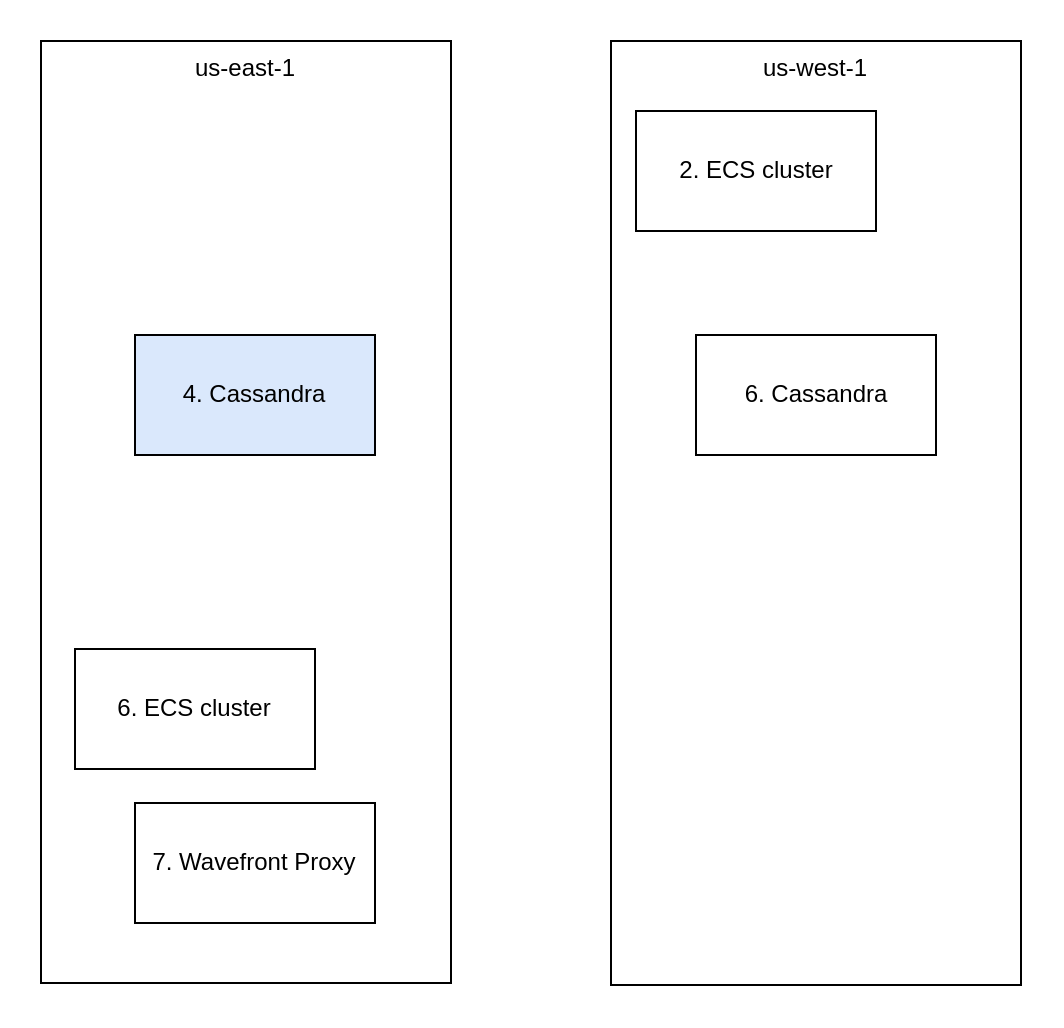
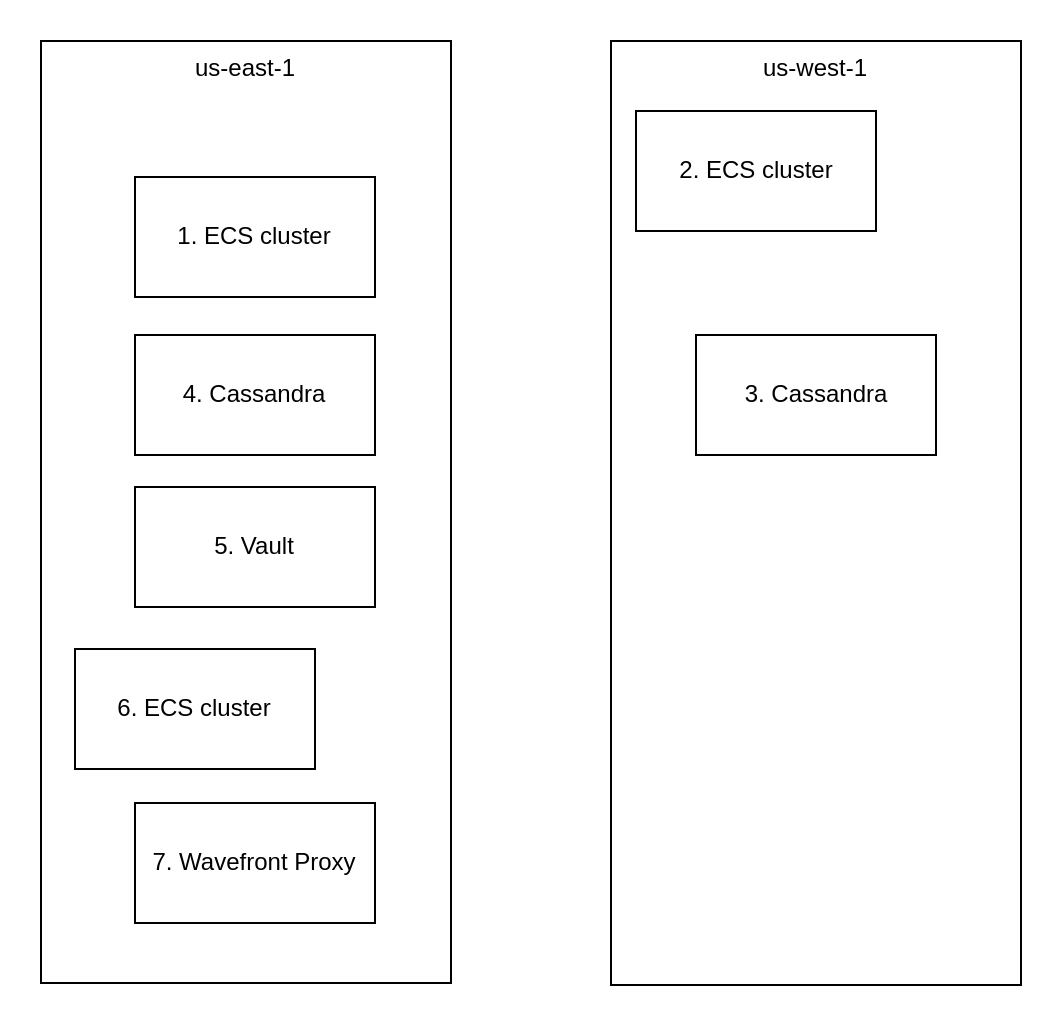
none -> (255, 237)
(255, 395) -> (255, 395)
(817, 395) -> (817, 395)
none -> (255, 547)
